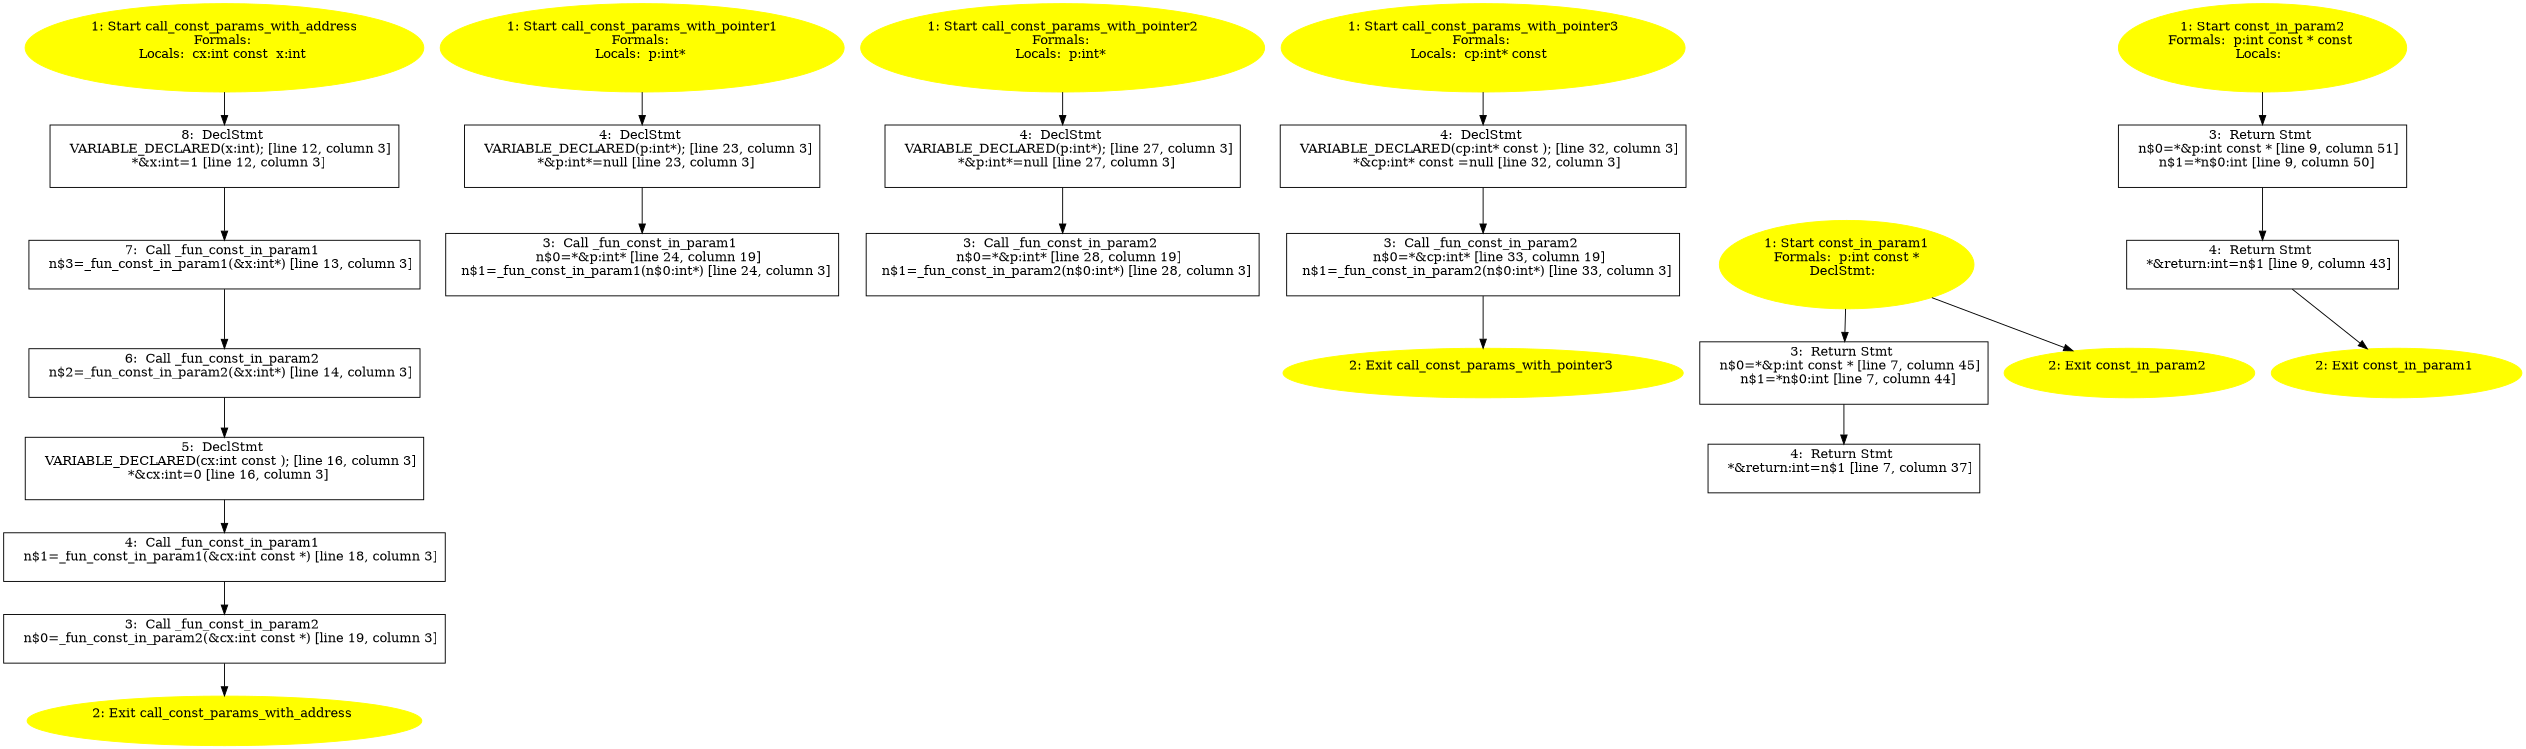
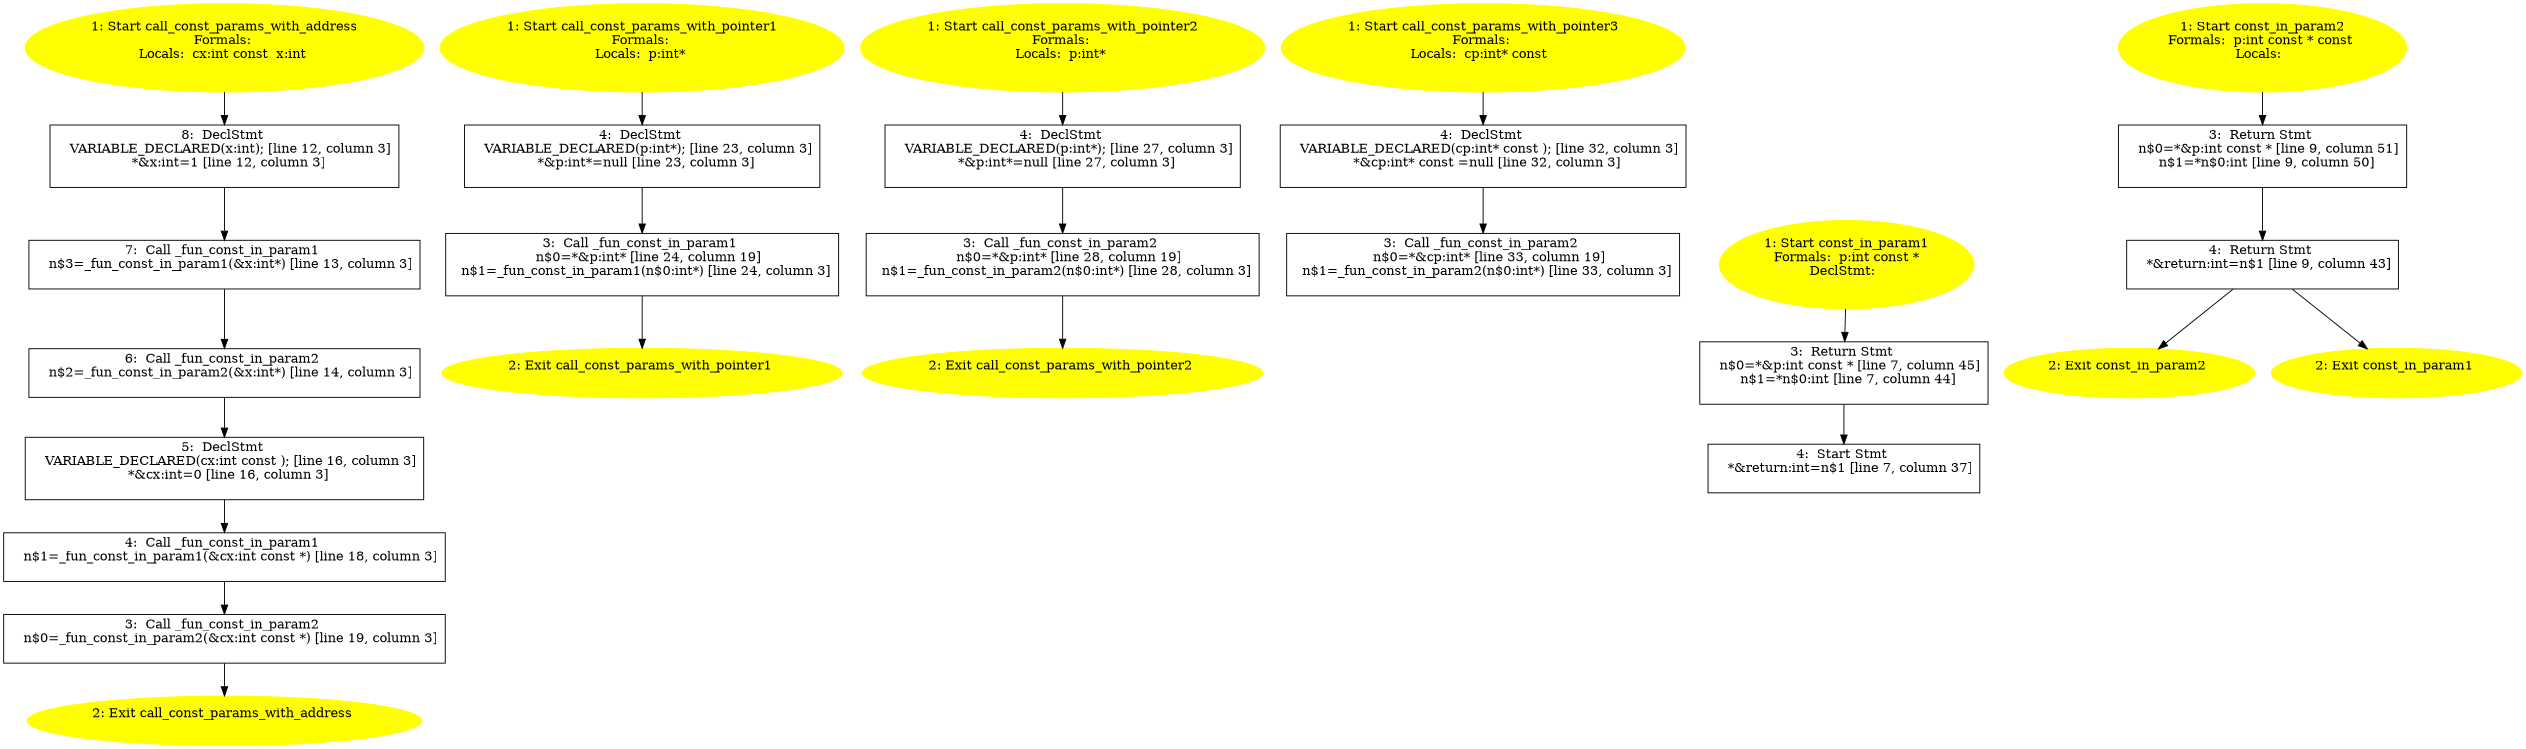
(1998, 323) -> (2199, 316)
none -> (642, 373)
none -> (1063, 373)
(1483, 373) -> none
(1844, 469) -> (1844, 469)
